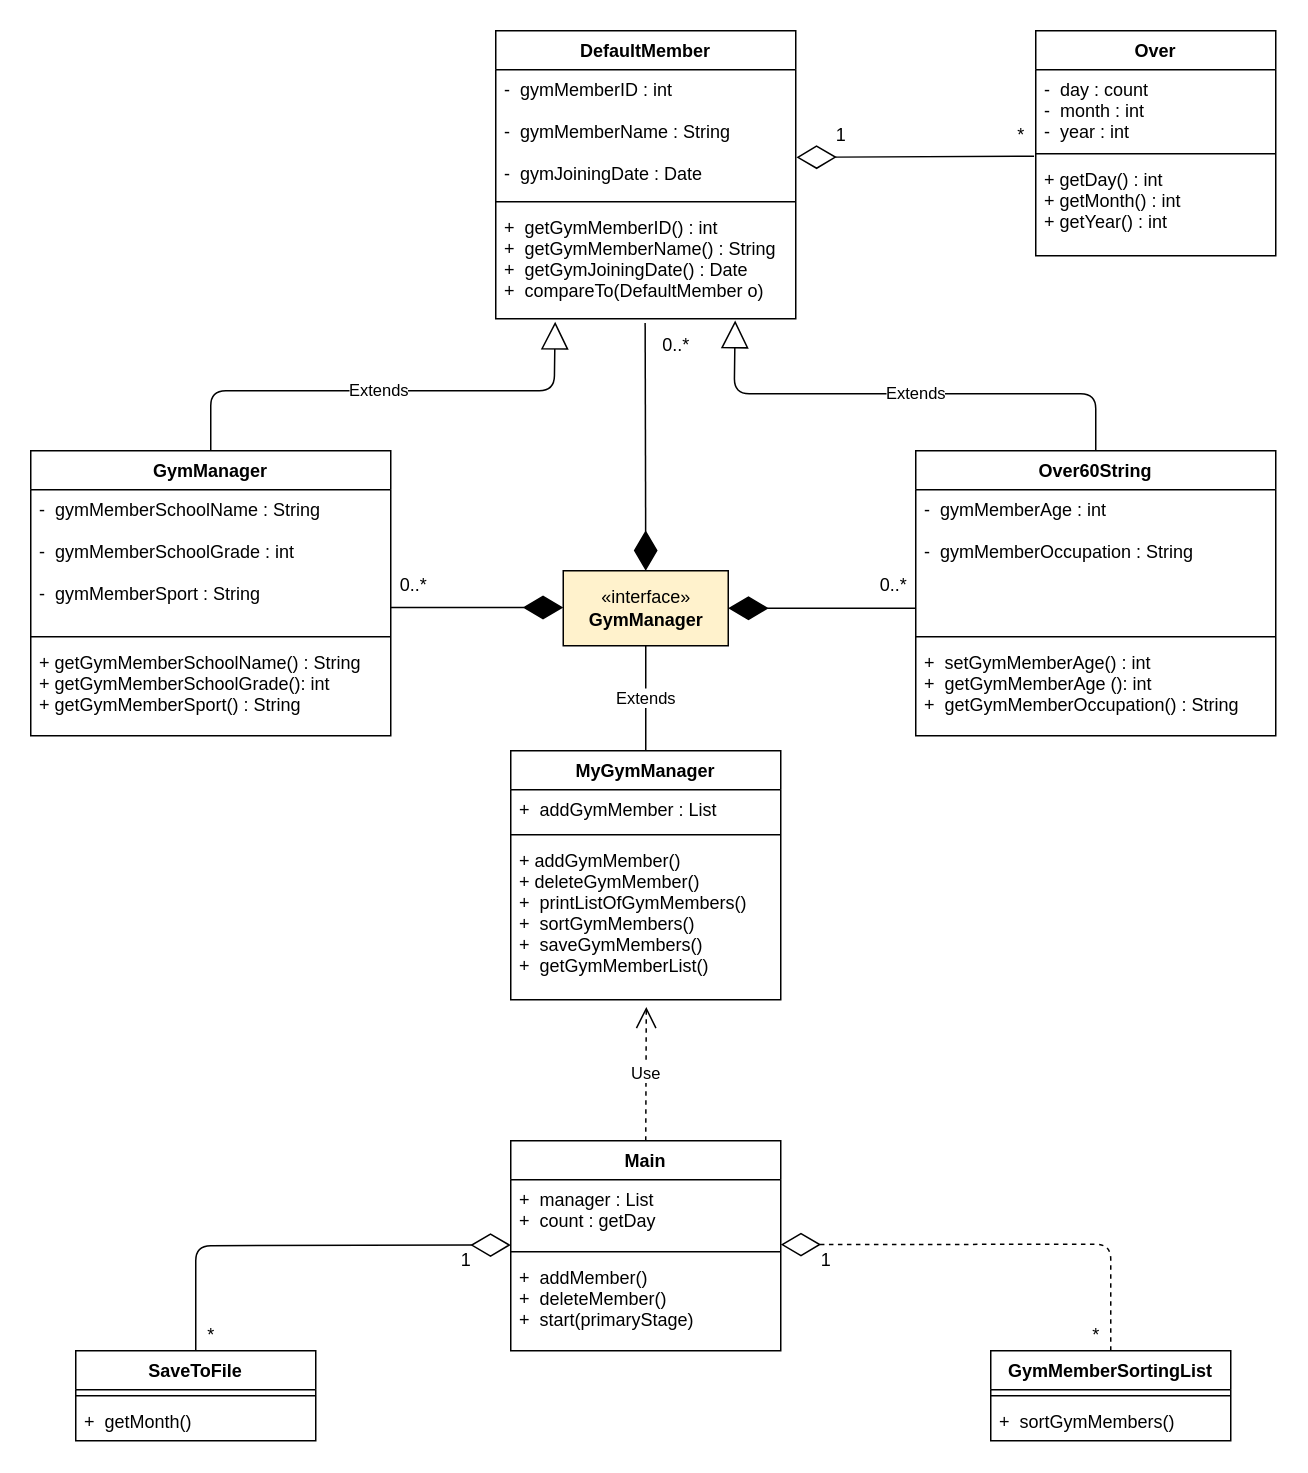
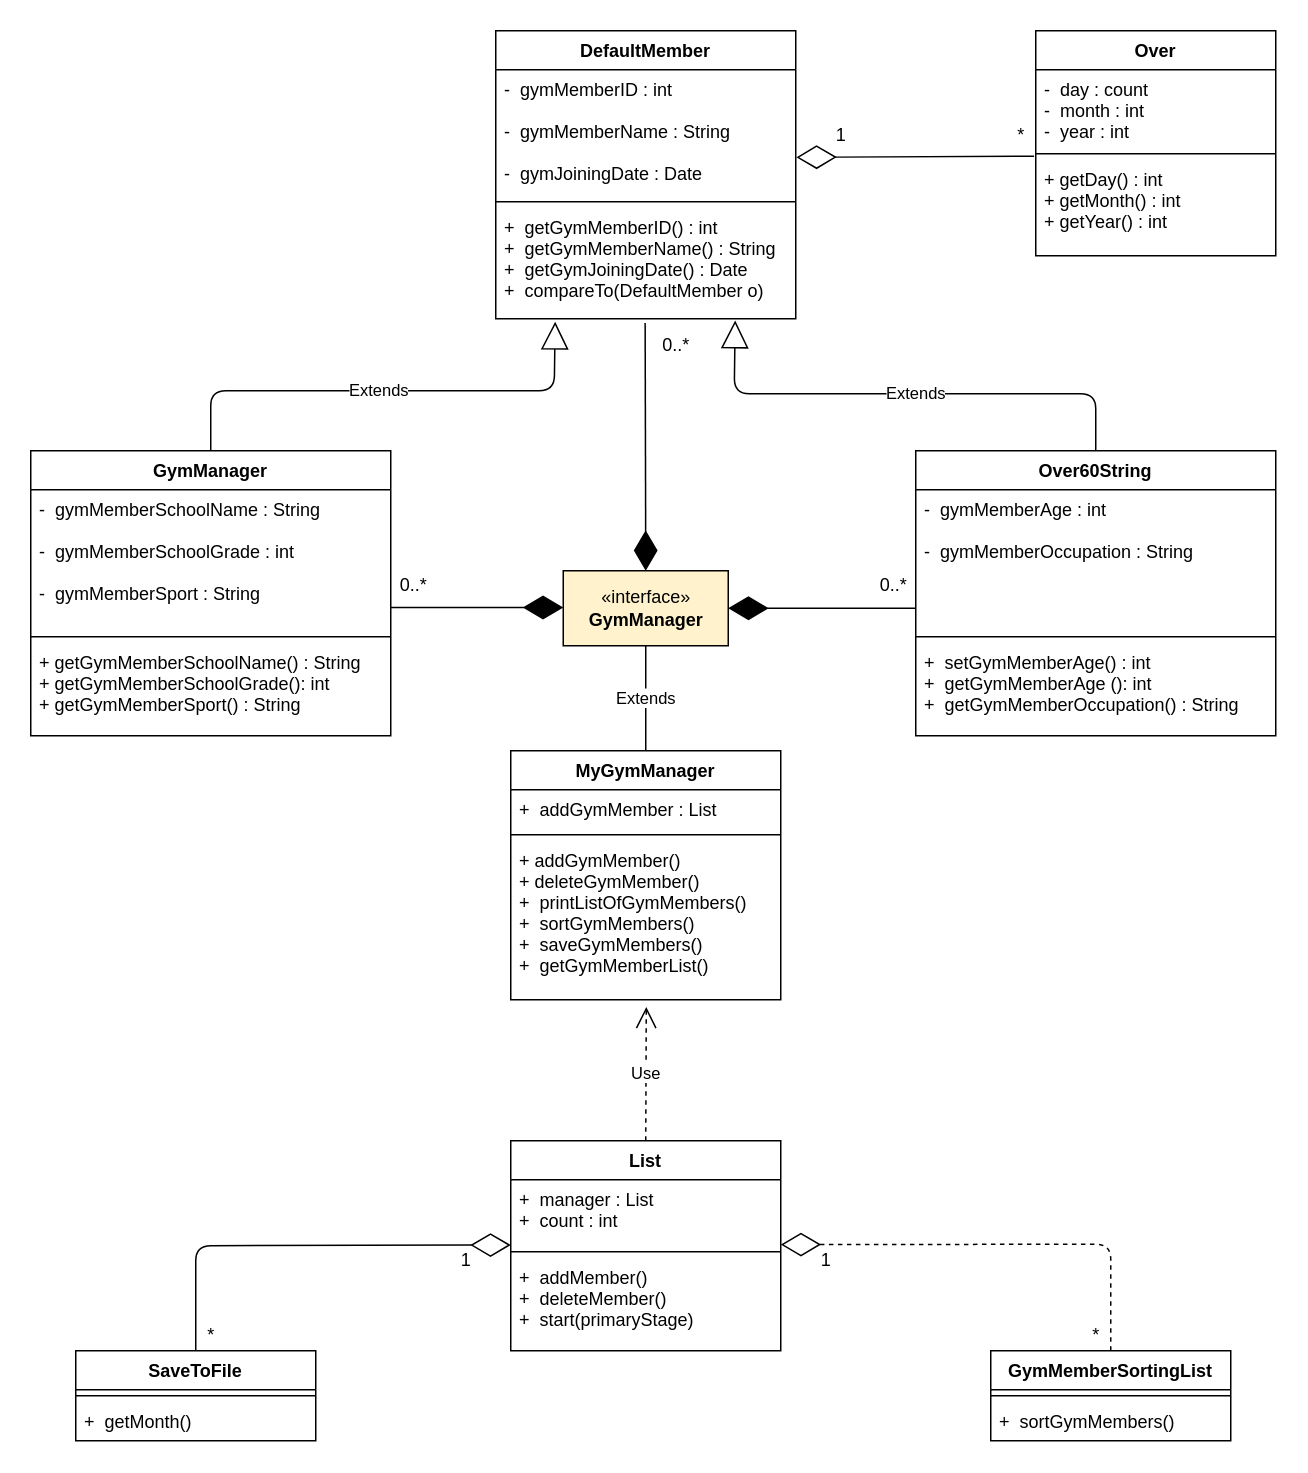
(645, 1161) -> (645, 1161)
(593, 1200) -> (593, 1200)
